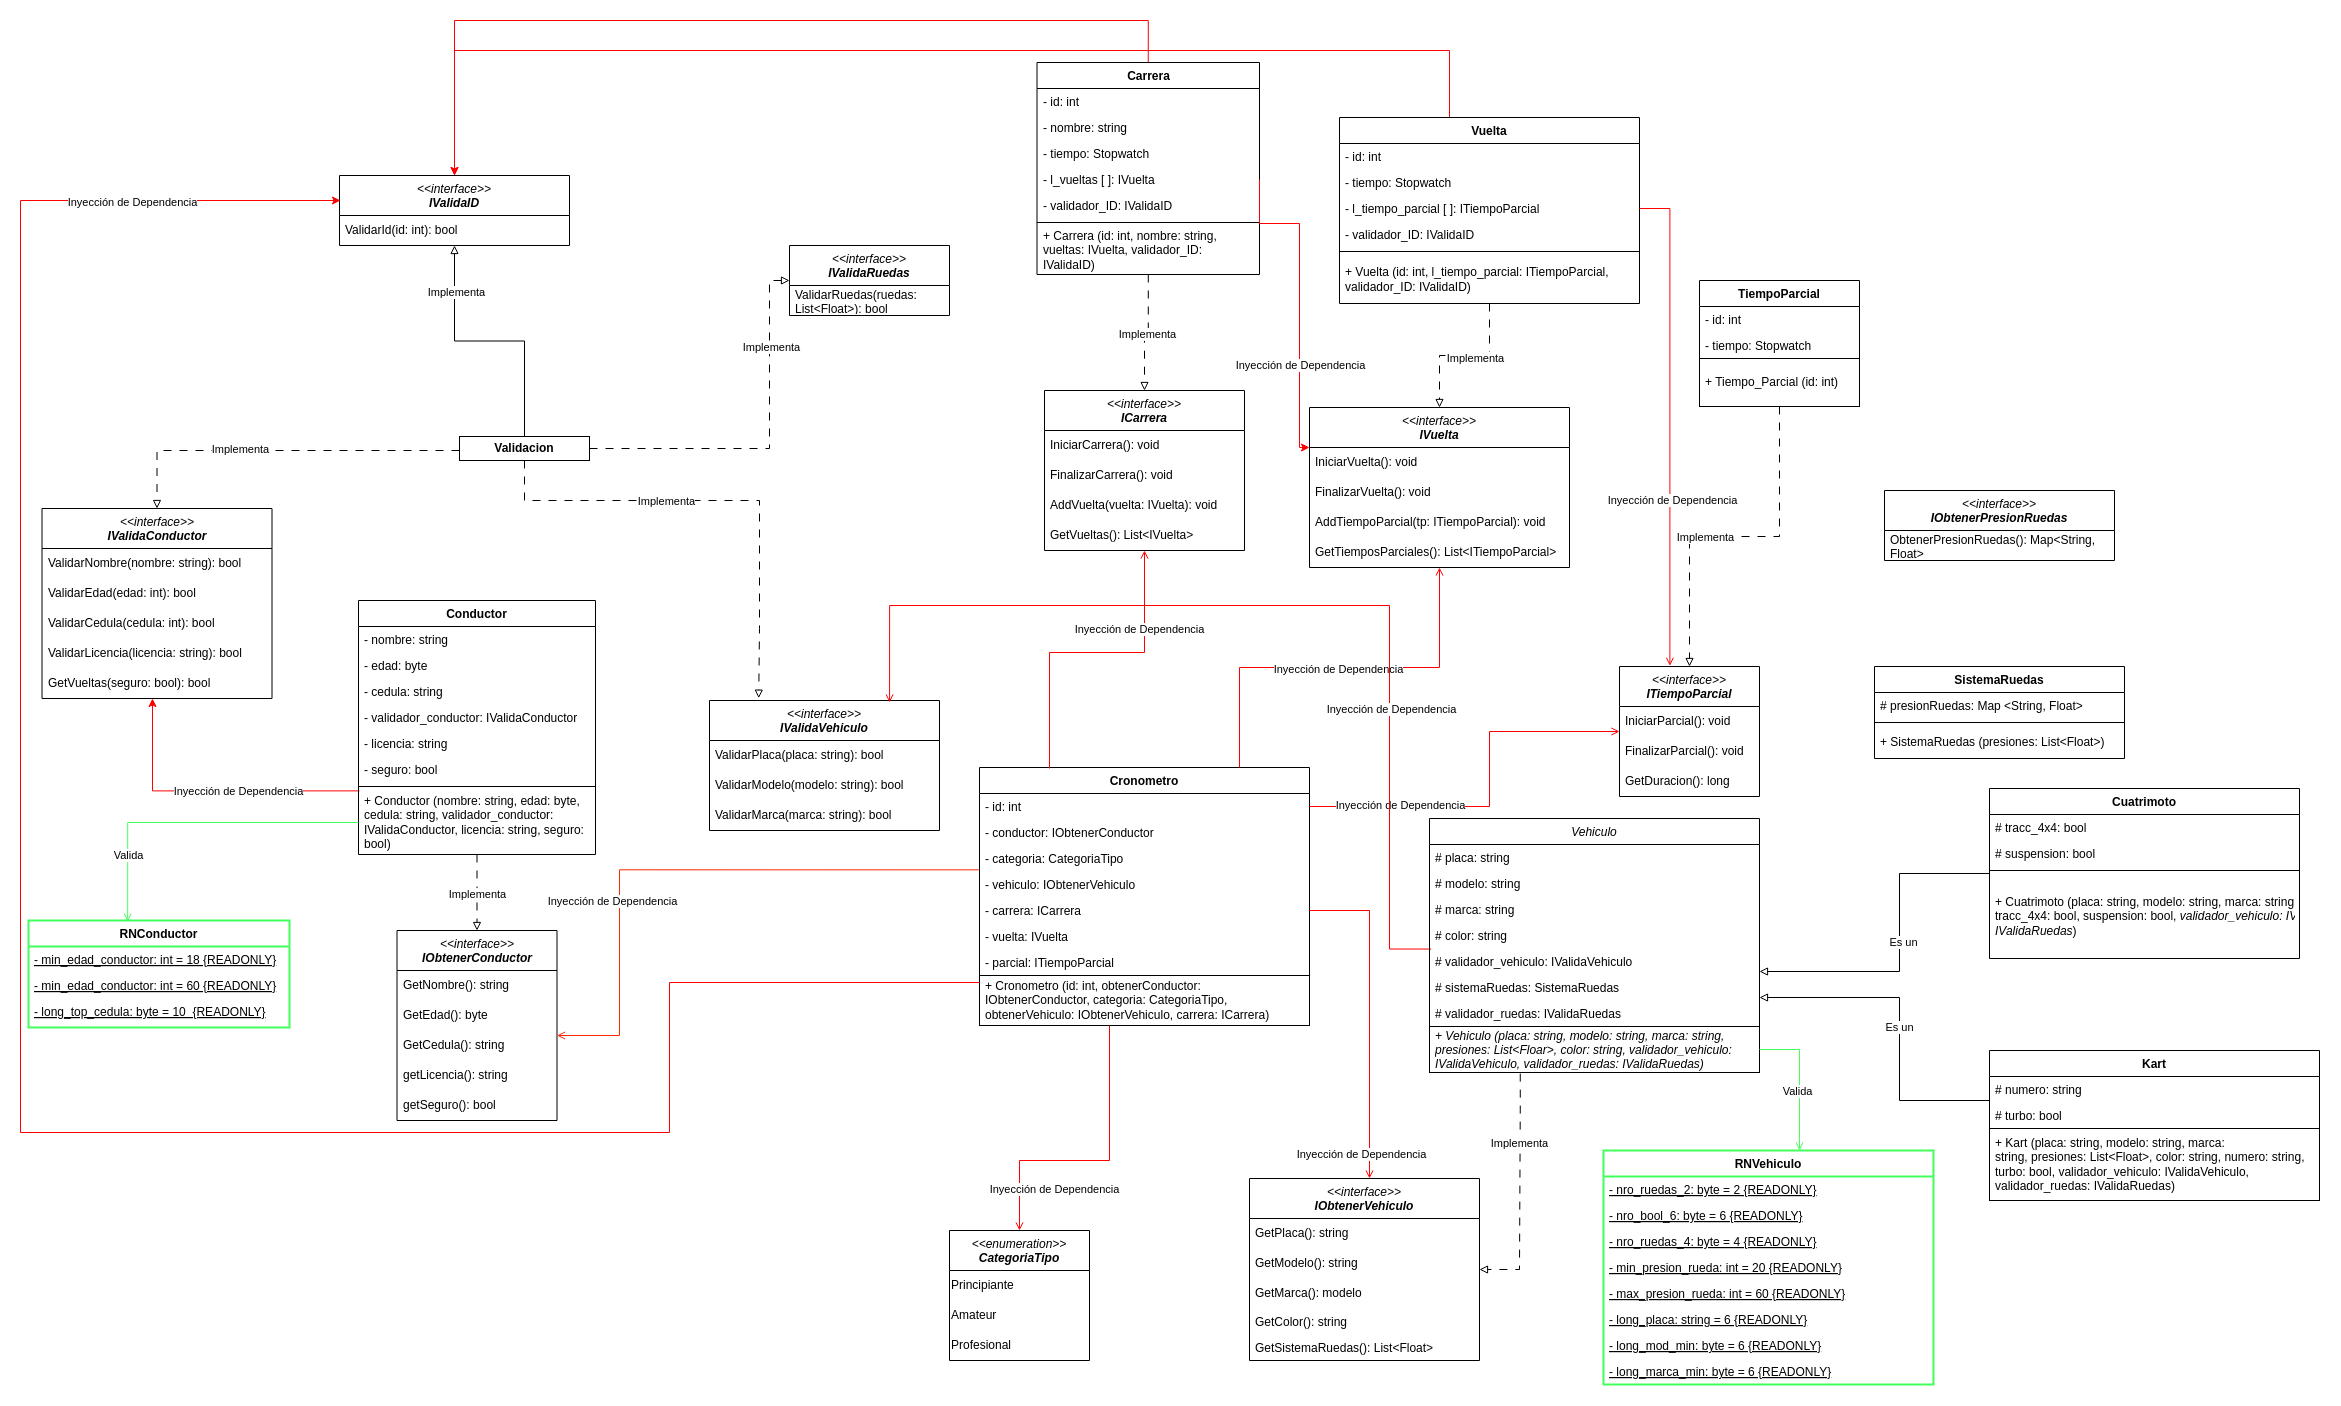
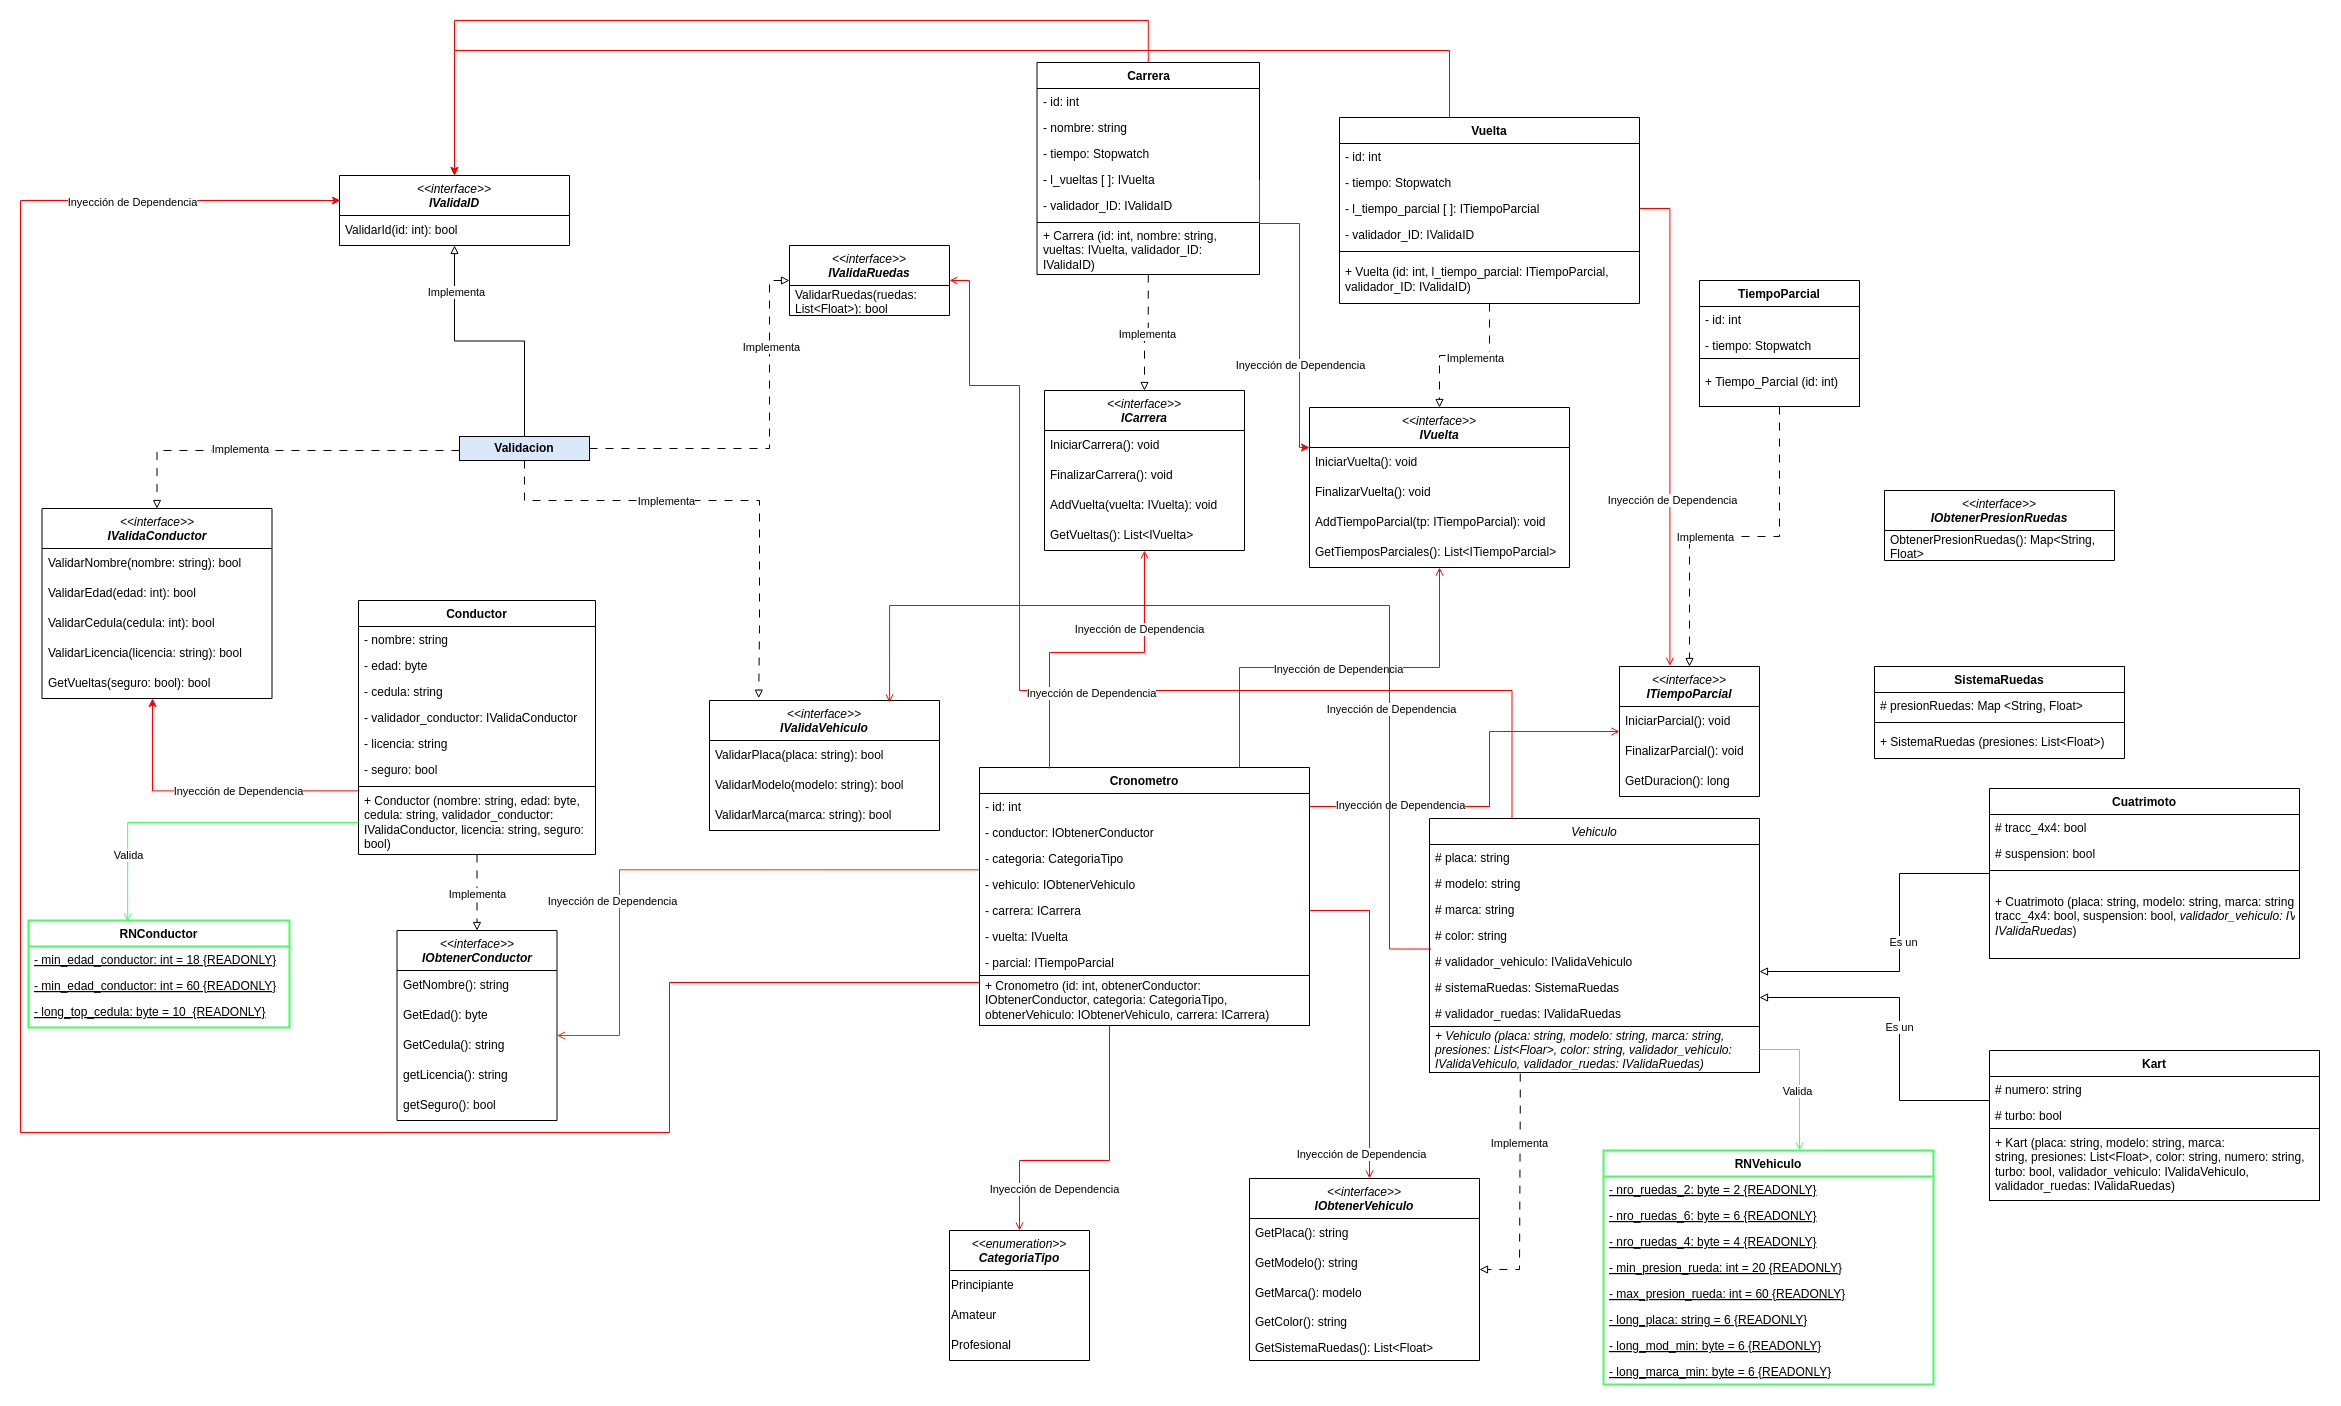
(525, 449) -> (525, 449)
none -> (1092, 691)
(1709, 1216) -> (1717, 1216)
